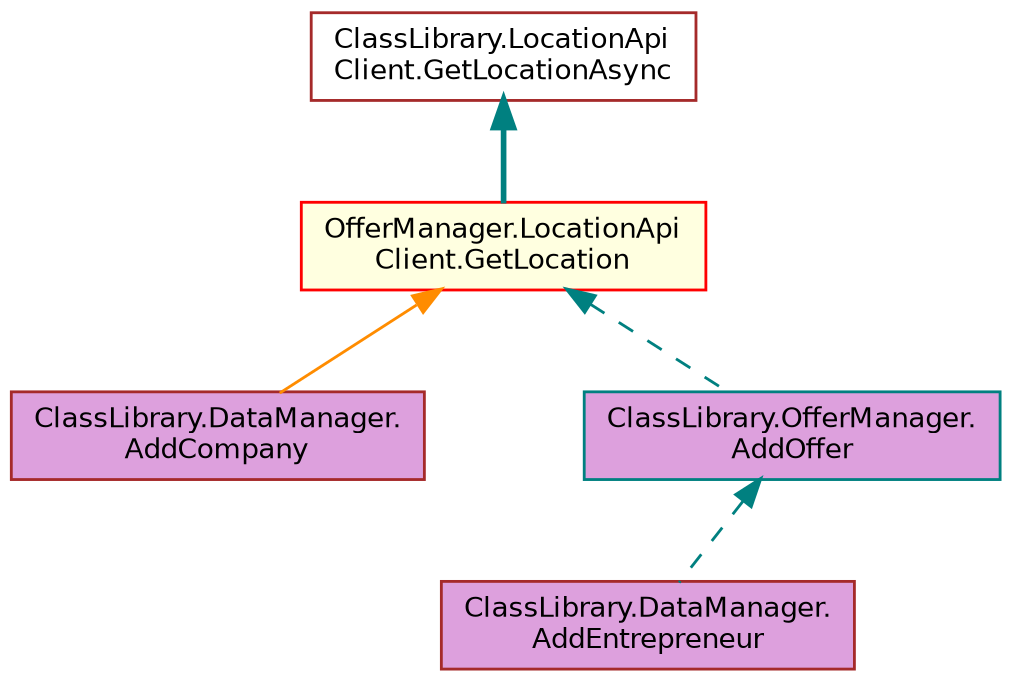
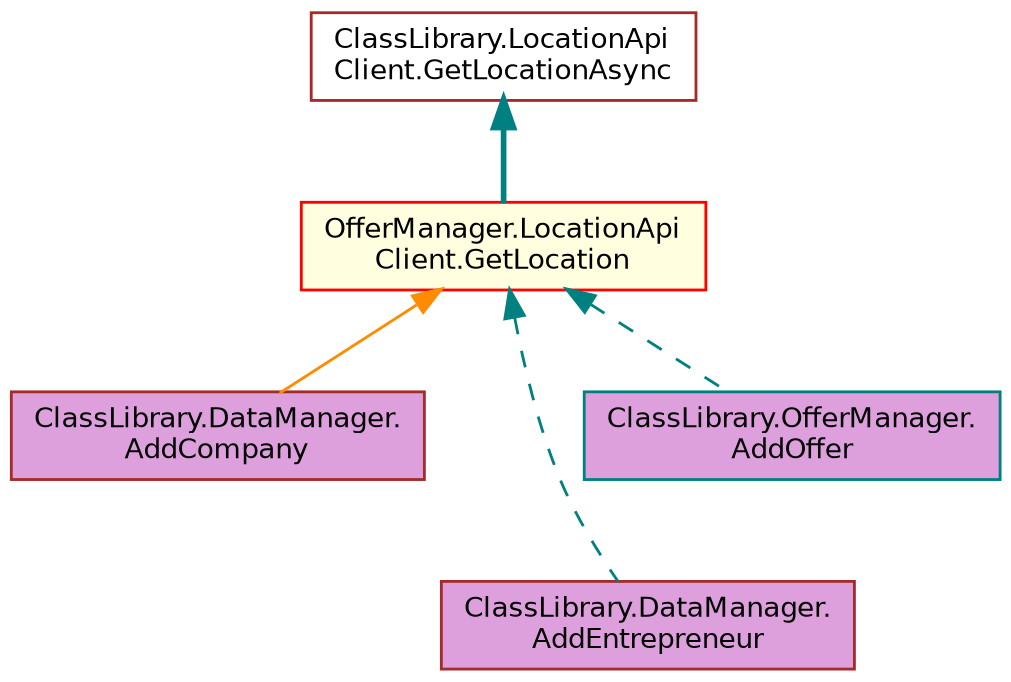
(711, 542) -> (551, 456)
